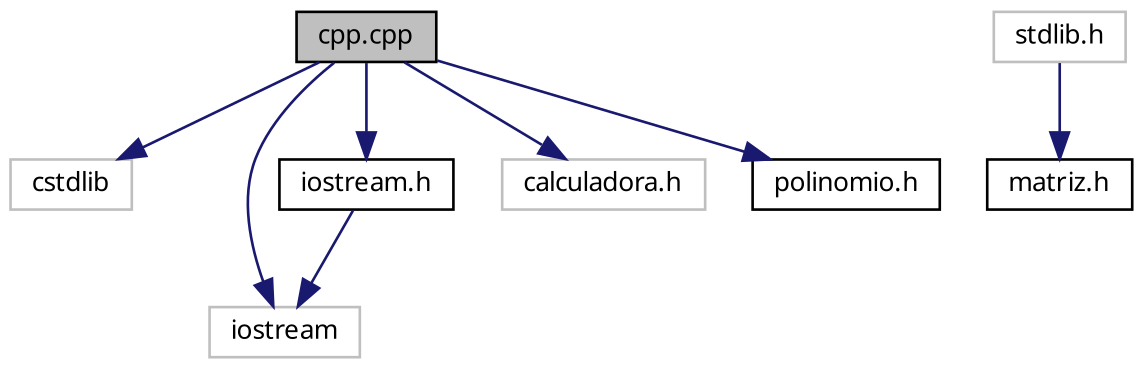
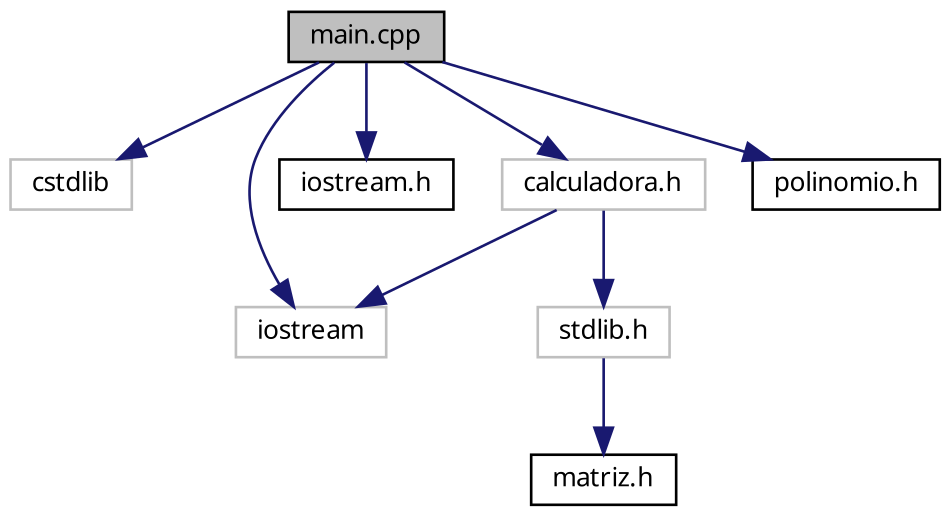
(366, 37) -> (366, 37)
none -> (604, 245)
(332, 247) -> (469, 252)
